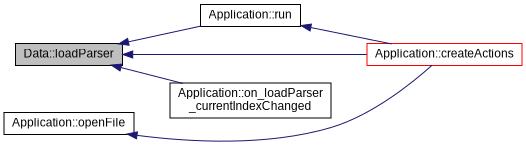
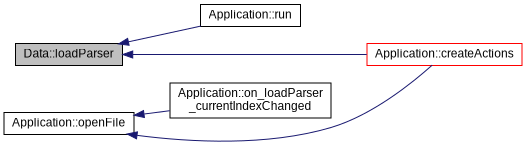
(351, 36) -> none
(152, 75) -> (157, 112)
